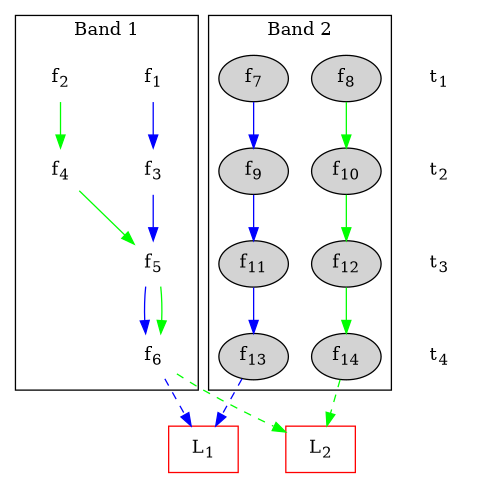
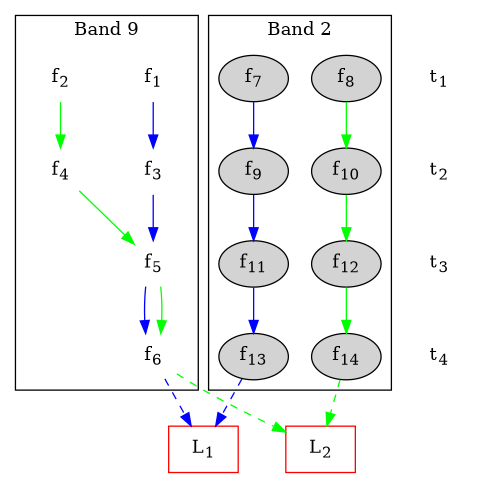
(107, 30) -> (107, 30)
